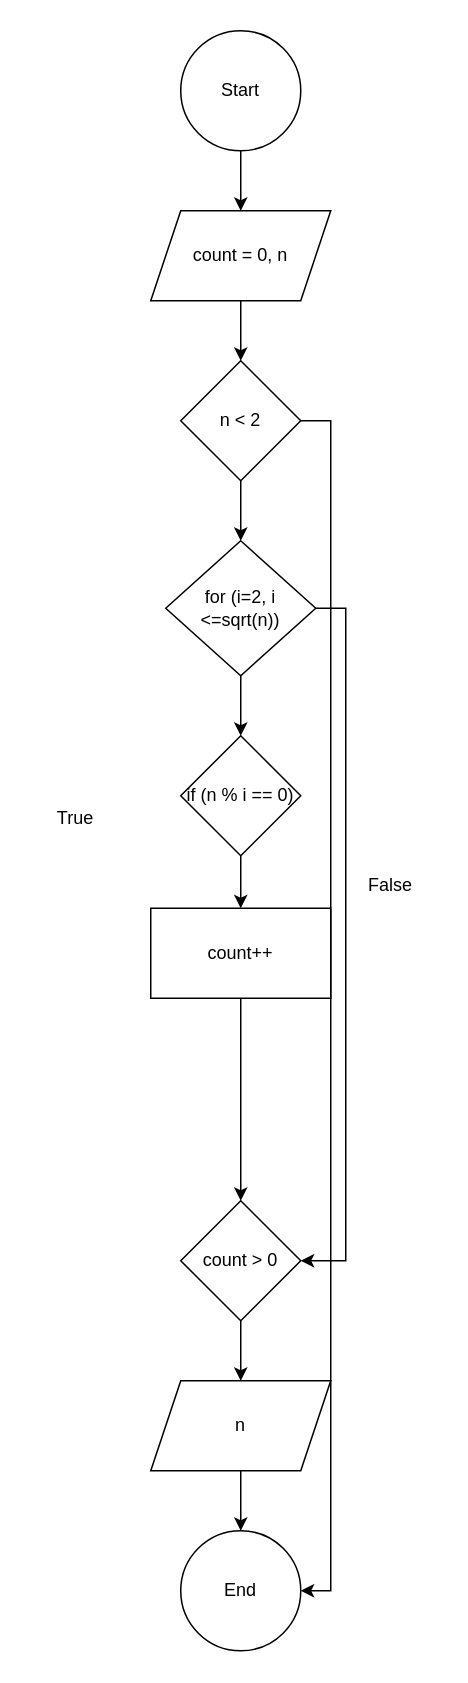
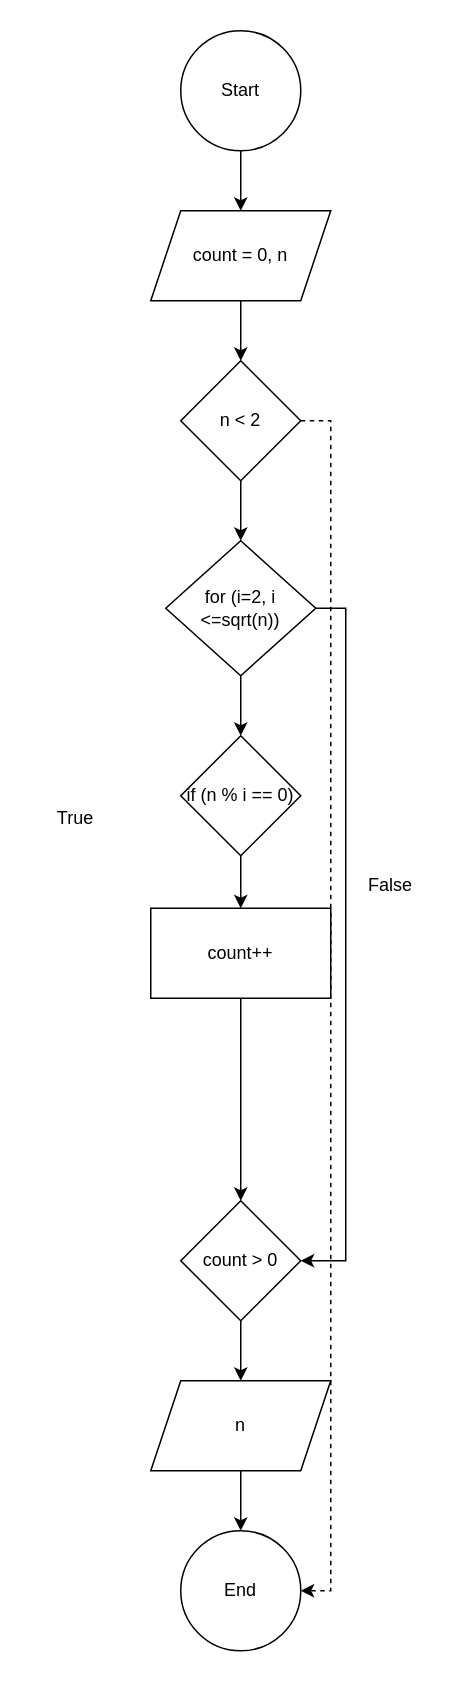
(331, 1302) -> (331, 1302)
